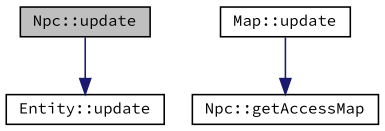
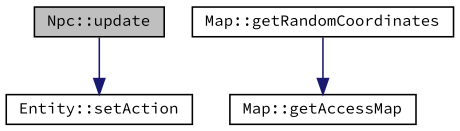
(285, 22) -> (323, 22)
(85, 109) -> (99, 109)
(285, 109) -> (323, 109)
